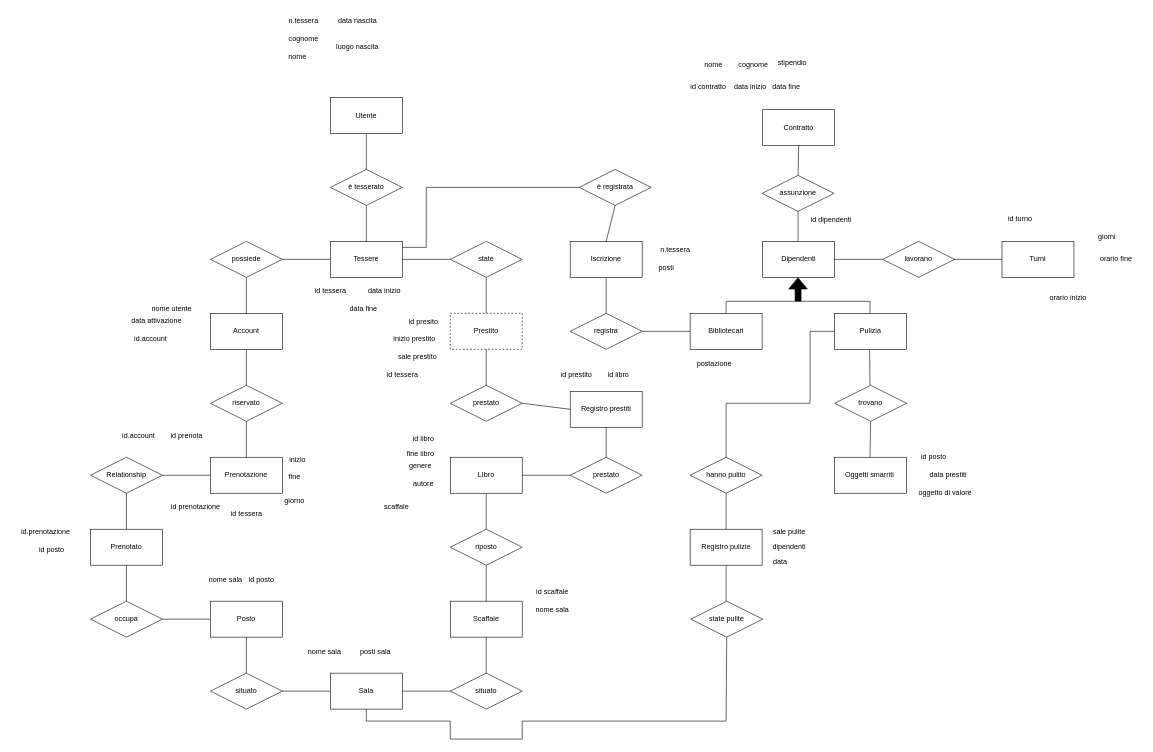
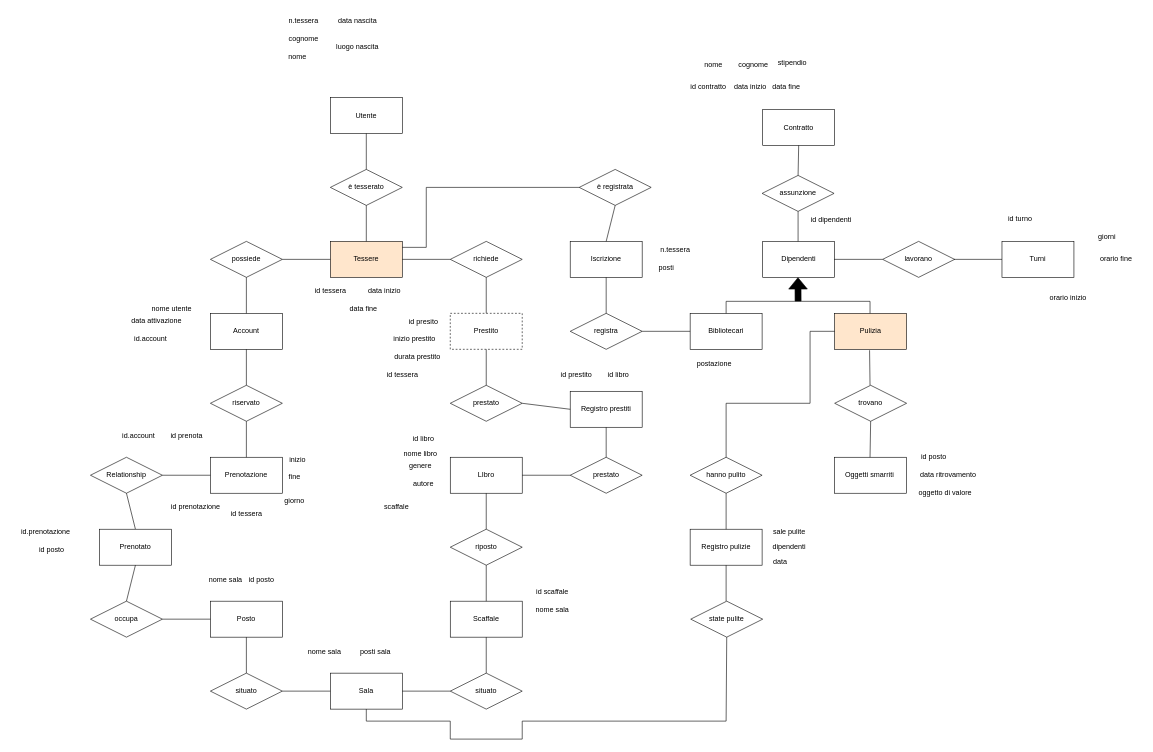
(366, 260) -> (366, 260)
(486, 260) -> (486, 260)
(871, 332) -> (871, 332)
(418, 357) -> (418, 357)
(421, 455) -> (421, 455)
(949, 476) -> (949, 476)
(126, 548) -> (135, 548)
